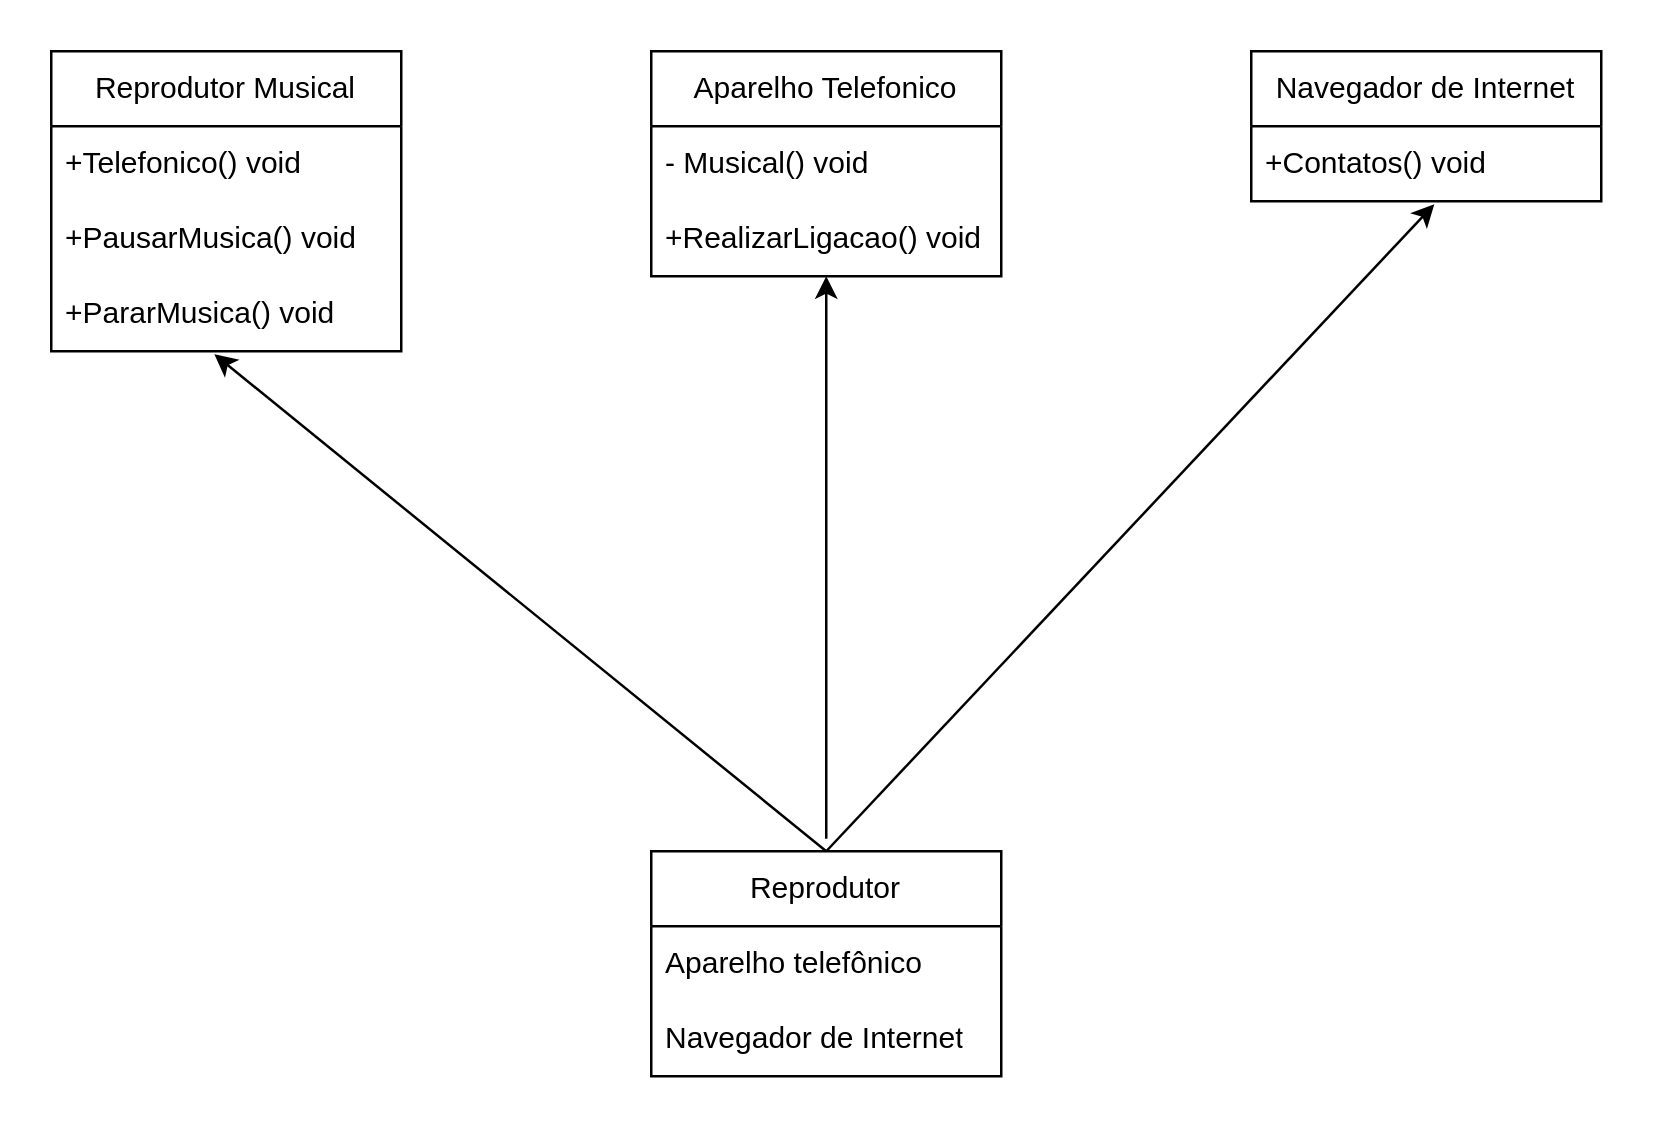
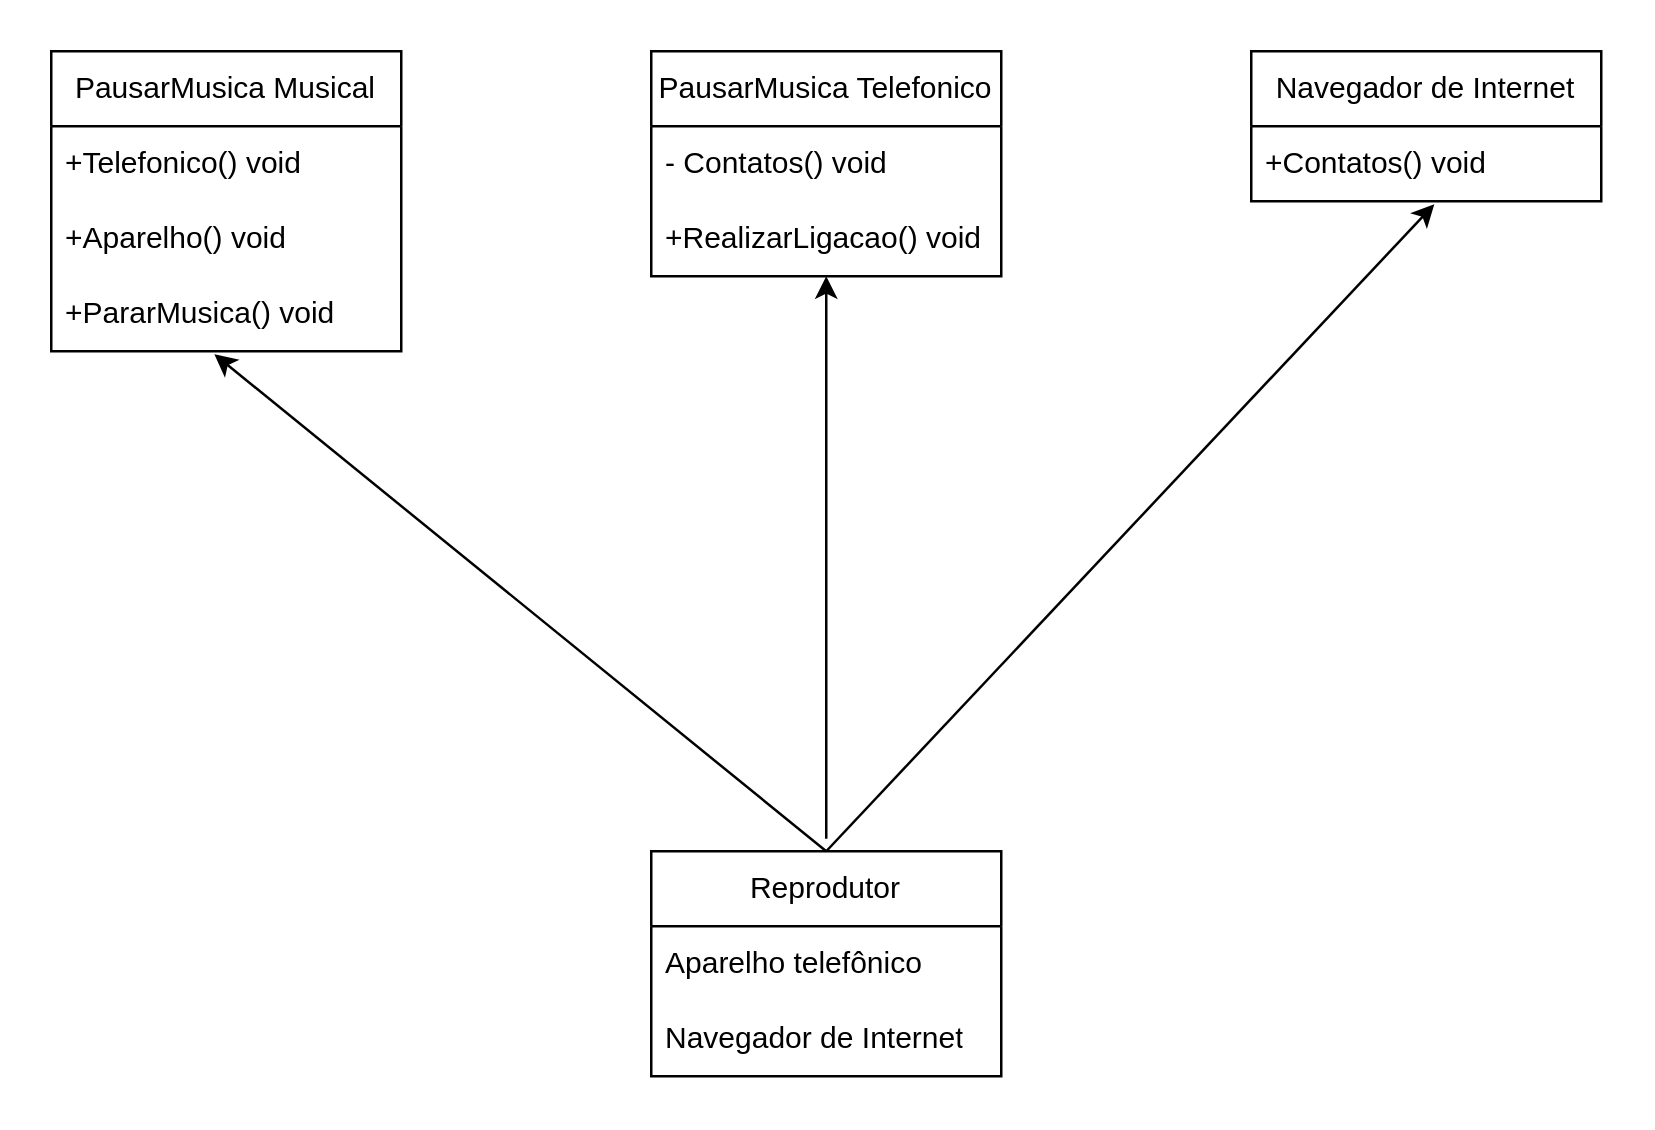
(226, 89) -> (226, 89)
(826, 89) -> (826, 89)
(781, 164) -> (797, 164)
(223, 239) -> (189, 239)
